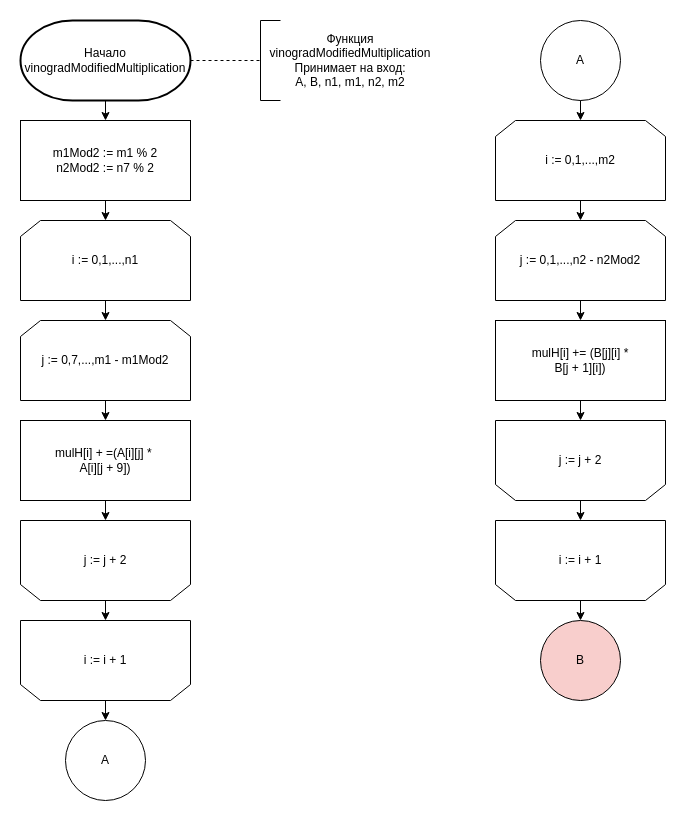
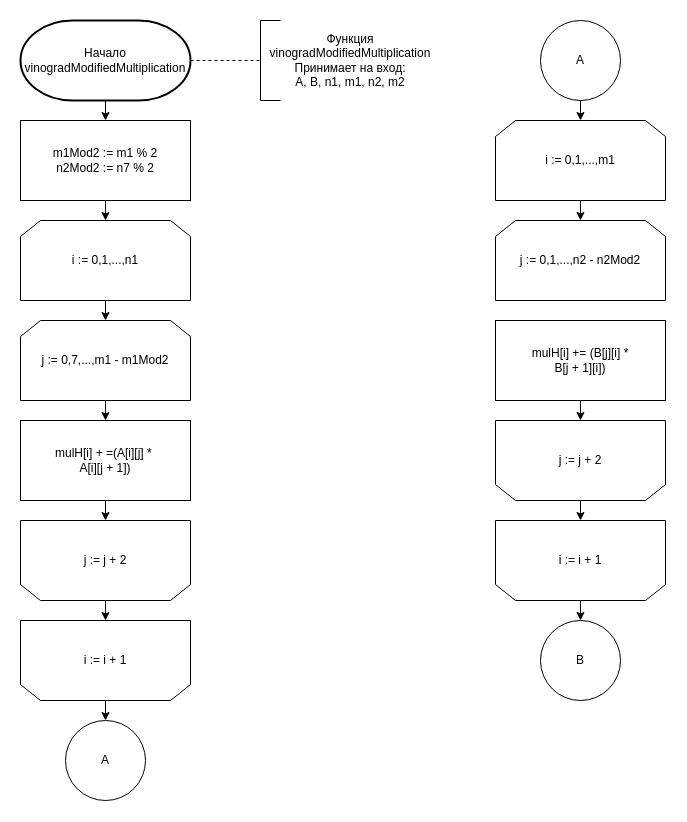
(581, 161) -> (581, 161)
(581, 307) -> none
(106, 461) -> (106, 461)
(581, 661) -> (581, 661)
